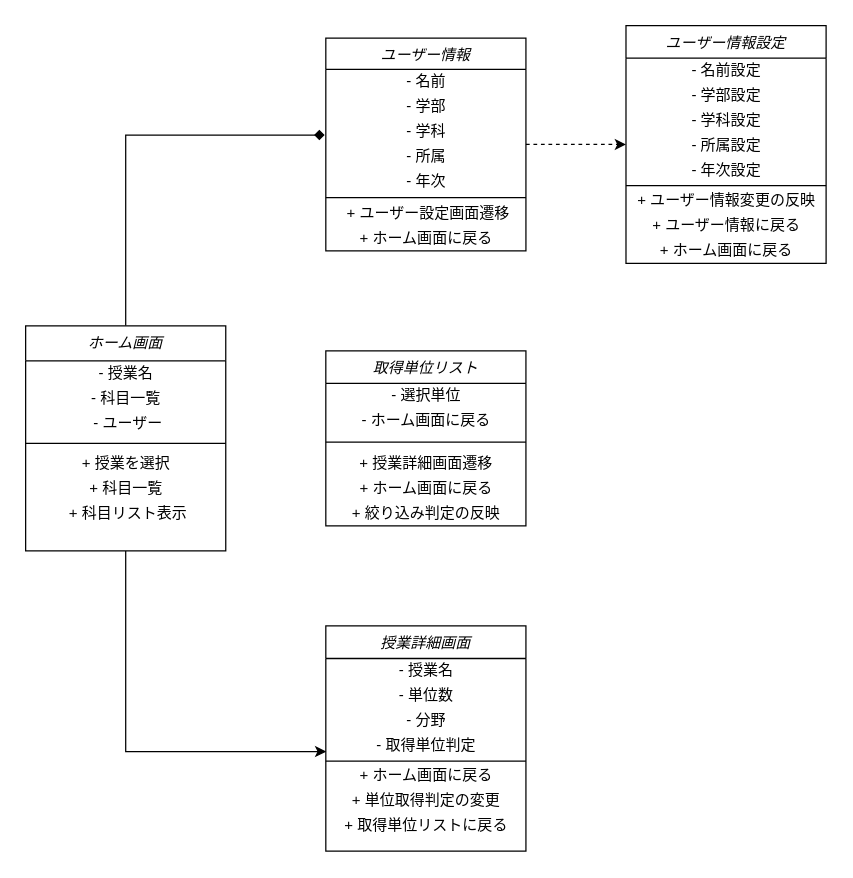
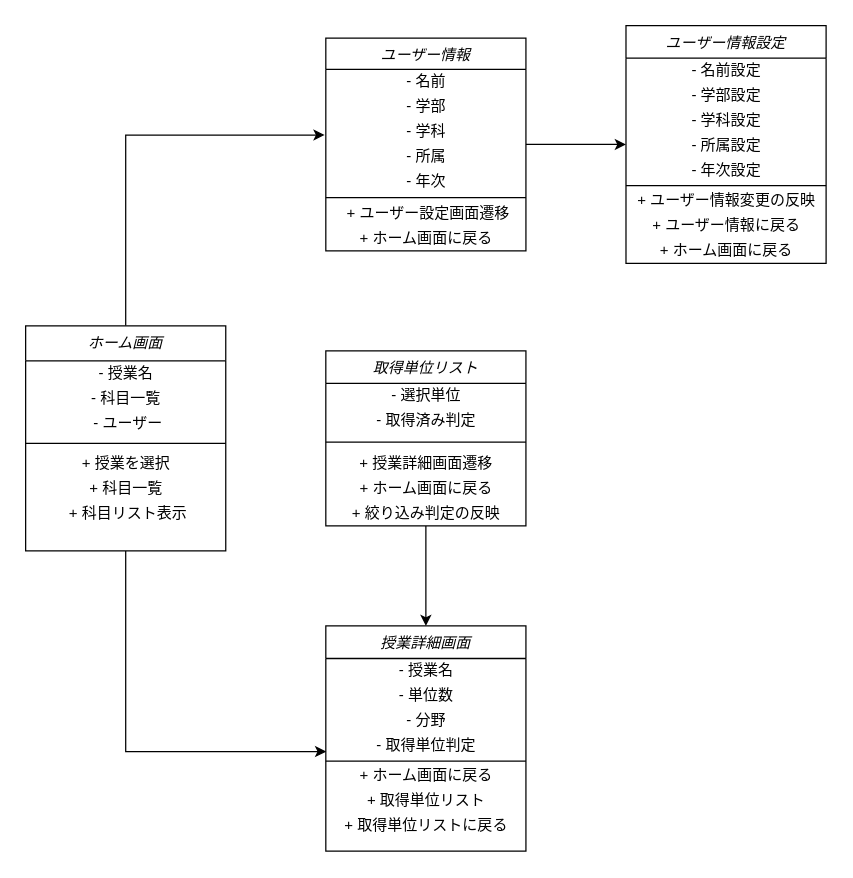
(314, 135) -> (314, 135)
(572, 144) -> (572, 144)
(426, 421) -> (426, 421)
none -> (426, 573)
(426, 801) -> (426, 801)
